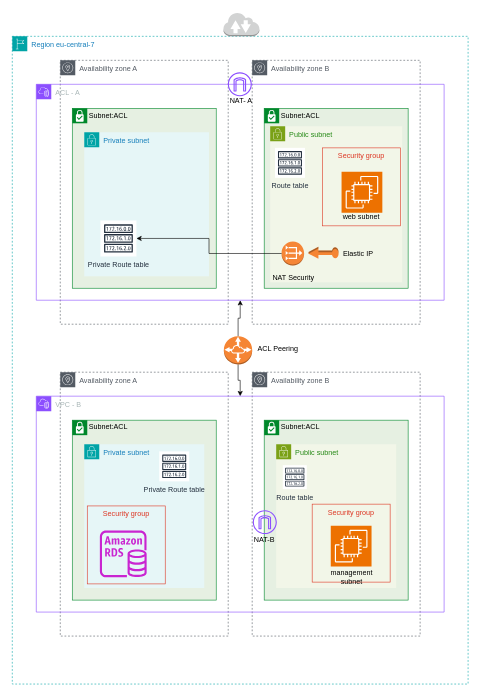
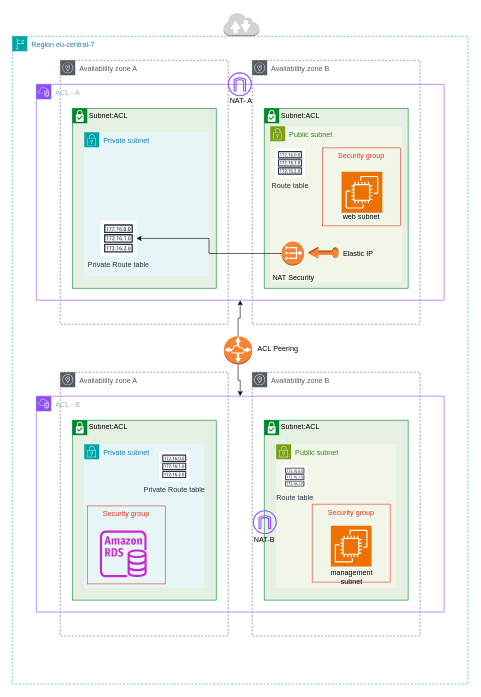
(68, 405) -> (68, 405)
